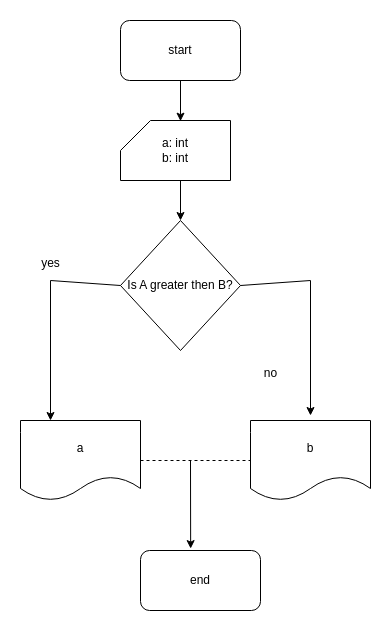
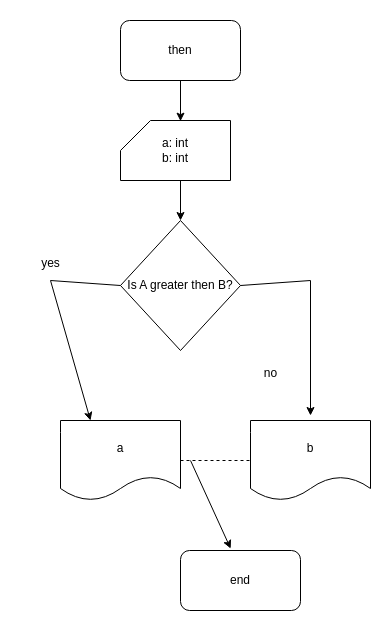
(181, 51) -> (181, 51)
(81, 461) -> (121, 461)
(201, 581) -> (241, 581)
